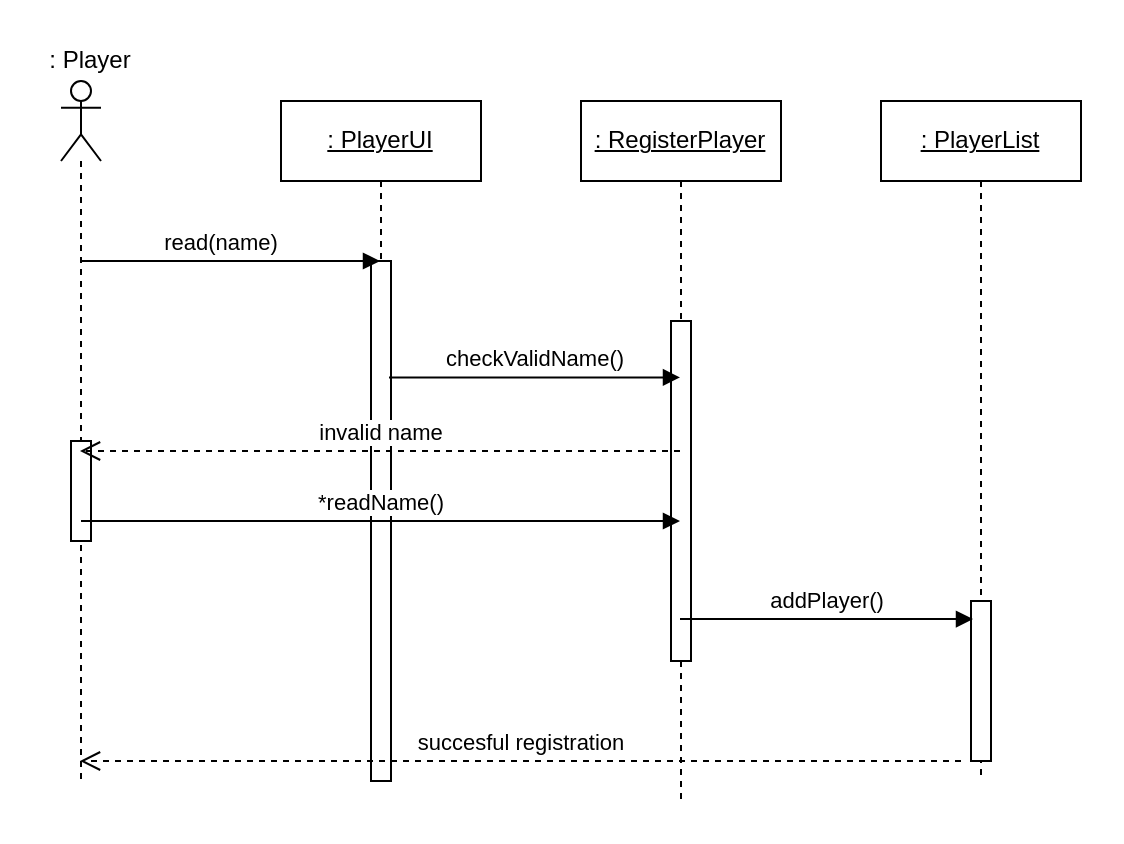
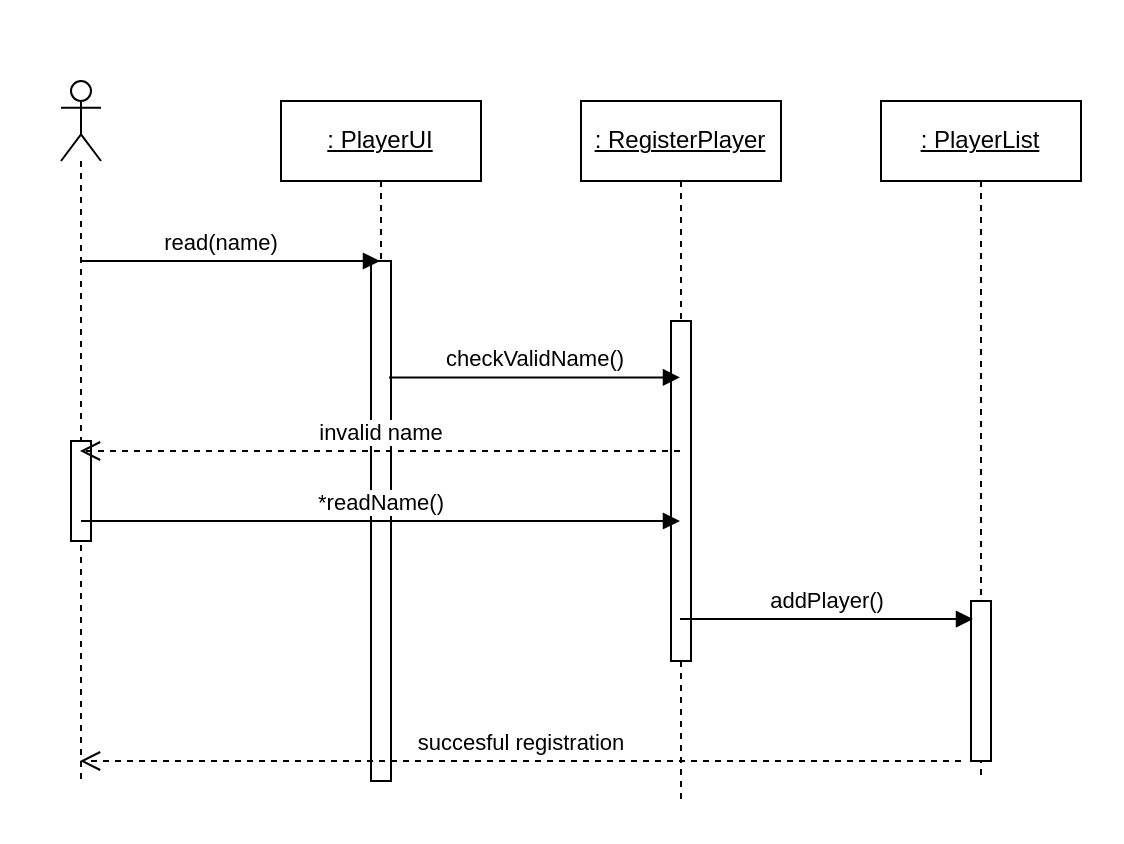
(91, 61) -> none
